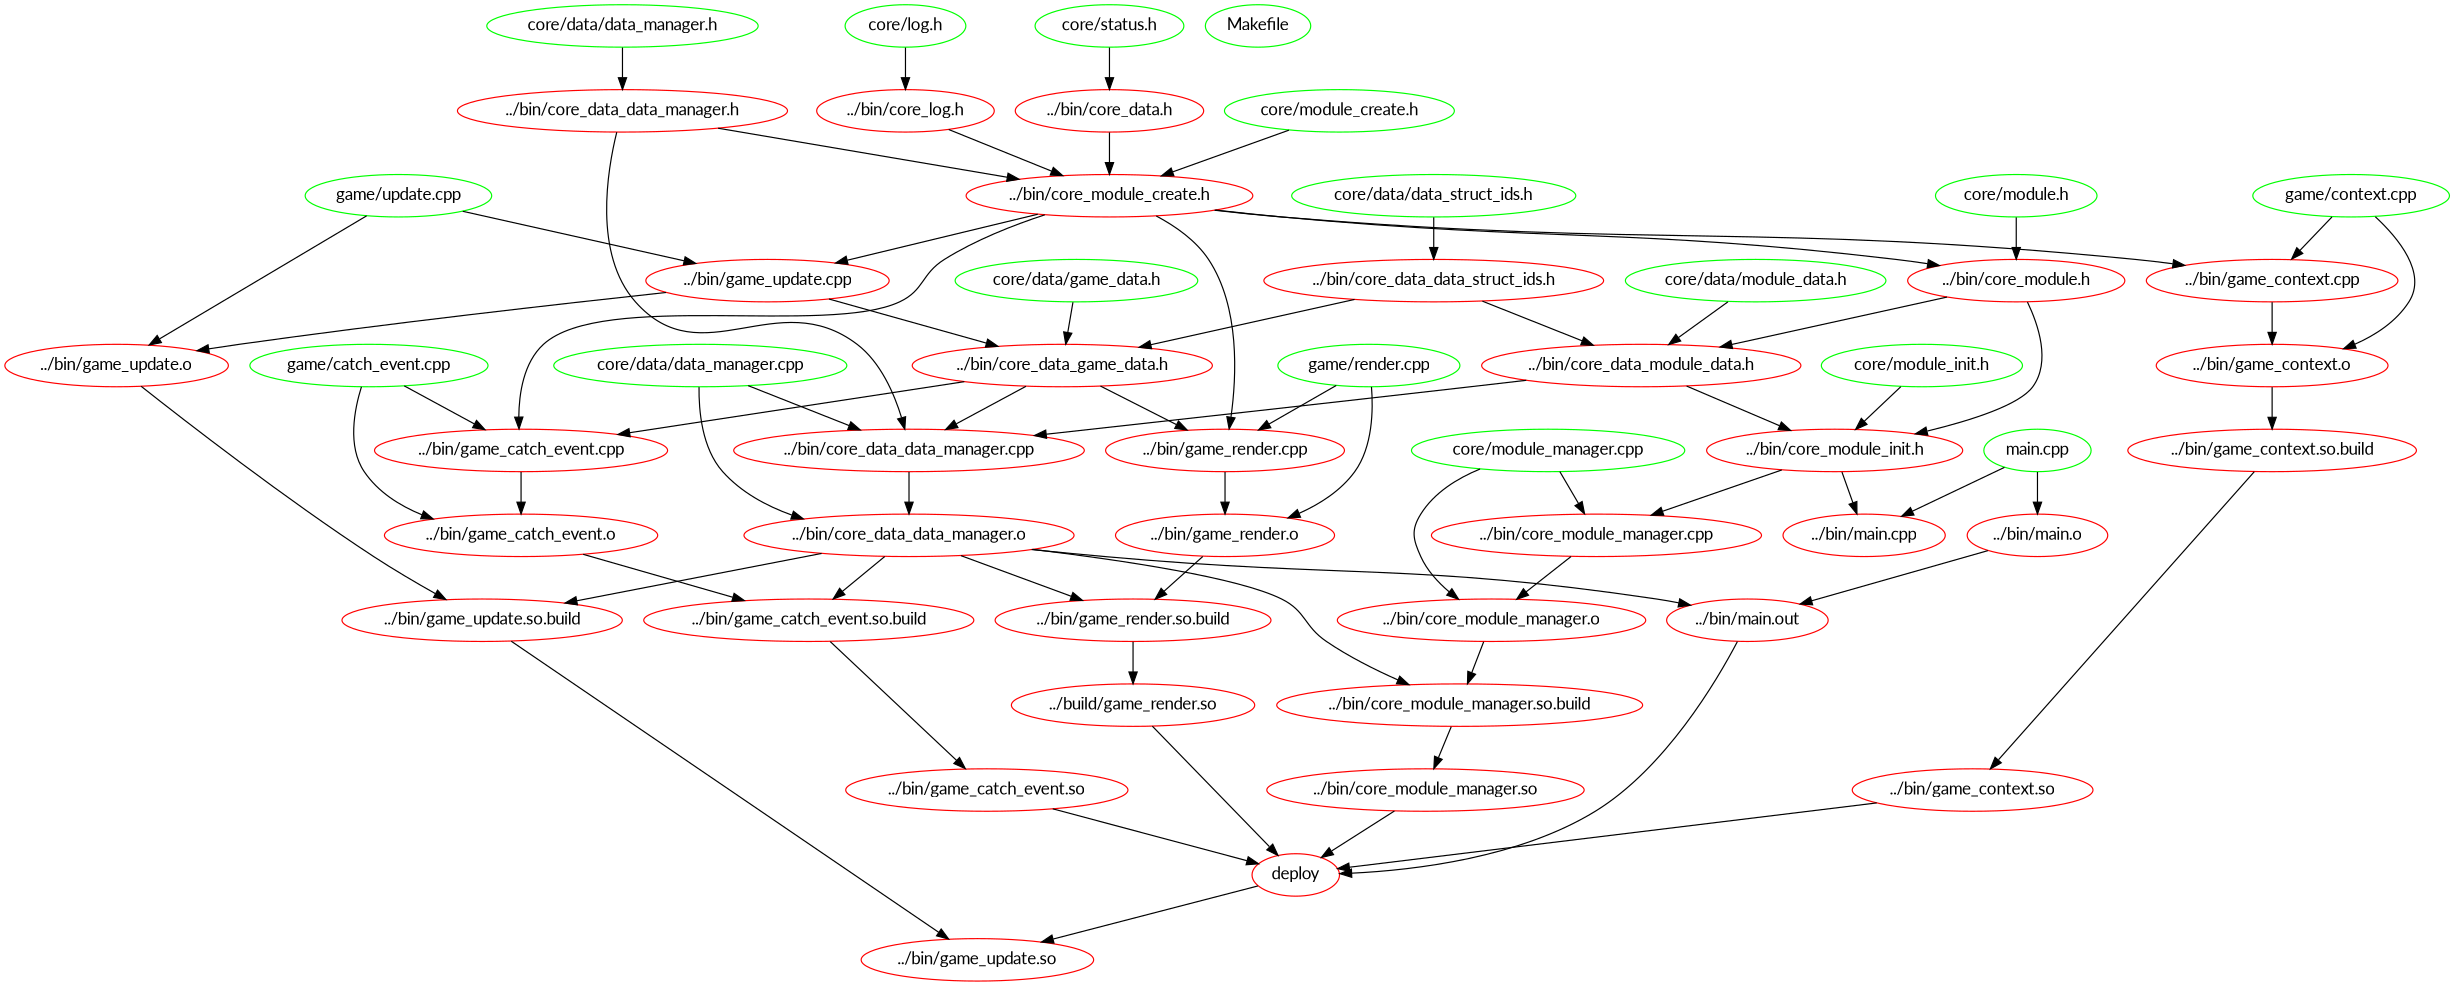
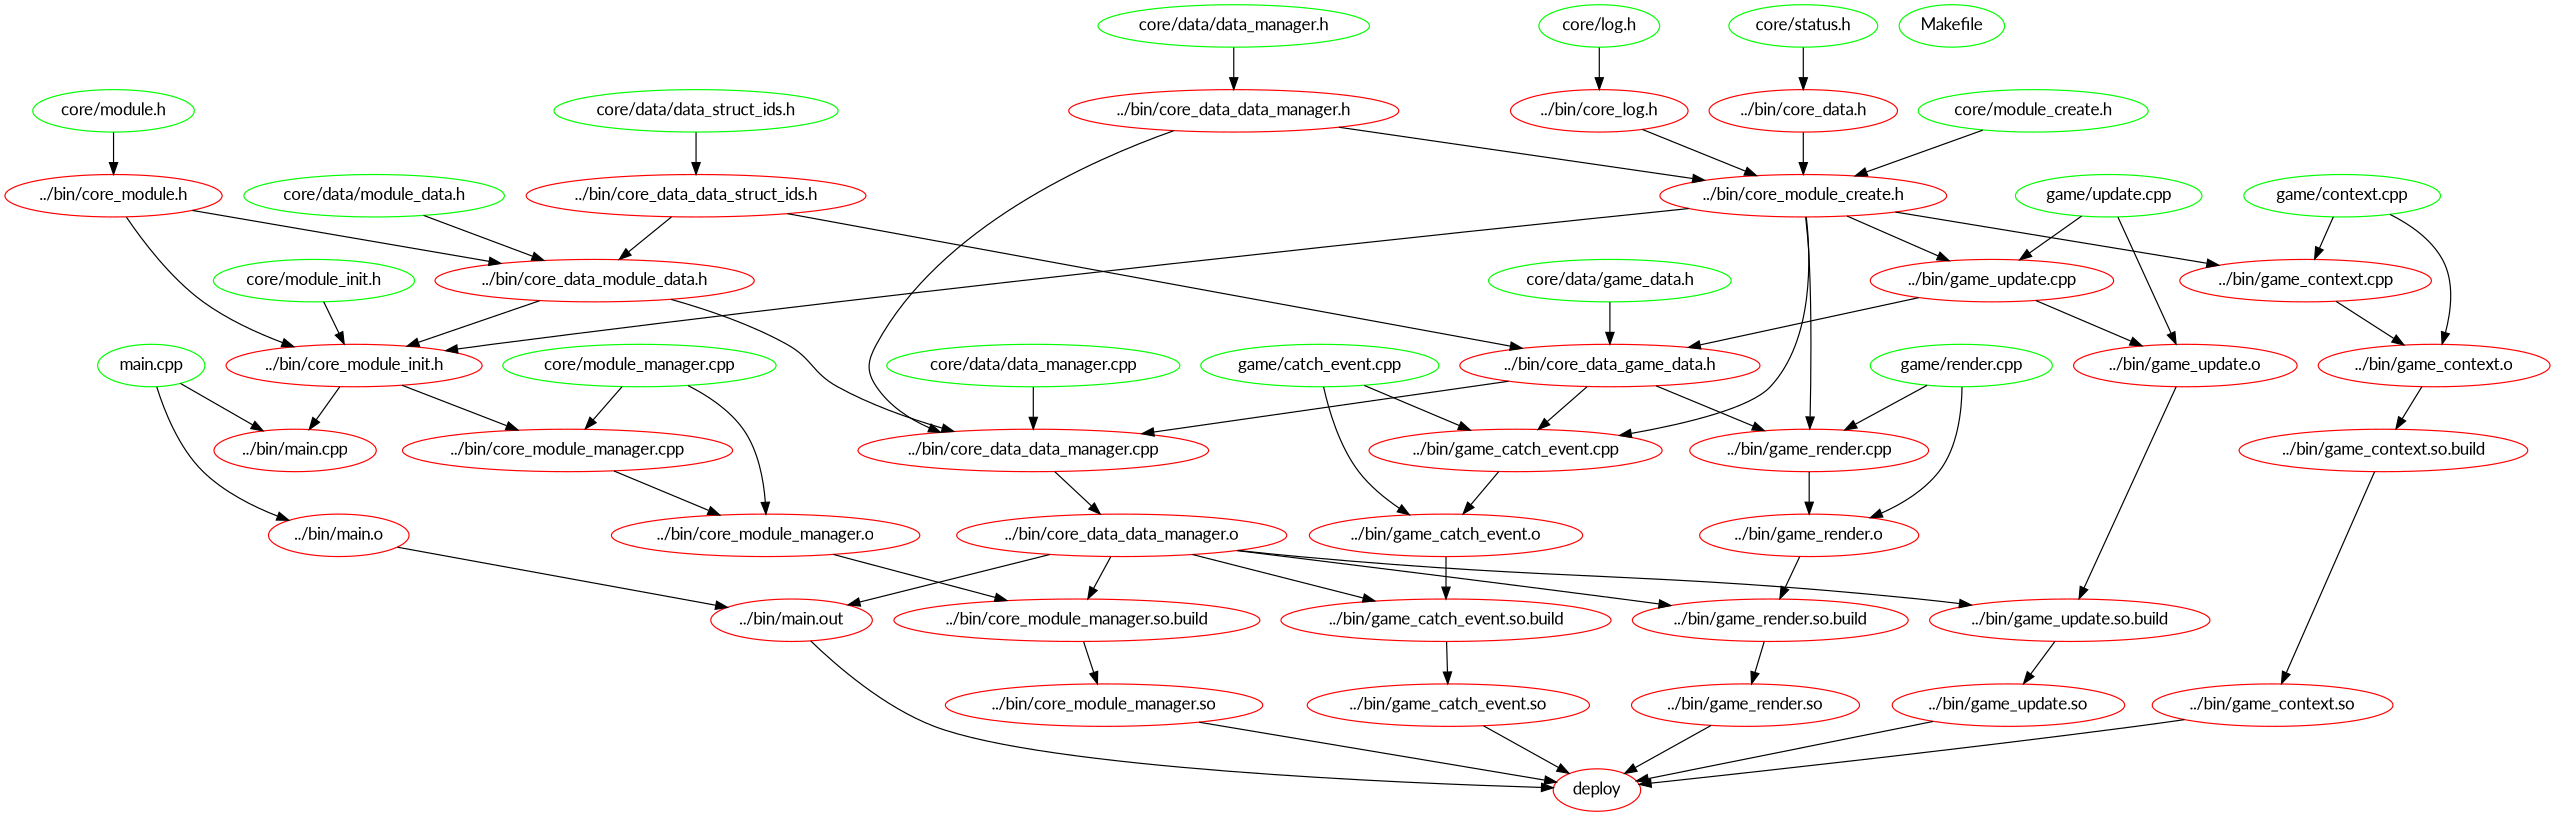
(1750, 245) -> (1073, 275)
(721, 469) -> none
(1133, 705) -> (1746, 705)
(1156, 912) -> (1791, 750)
